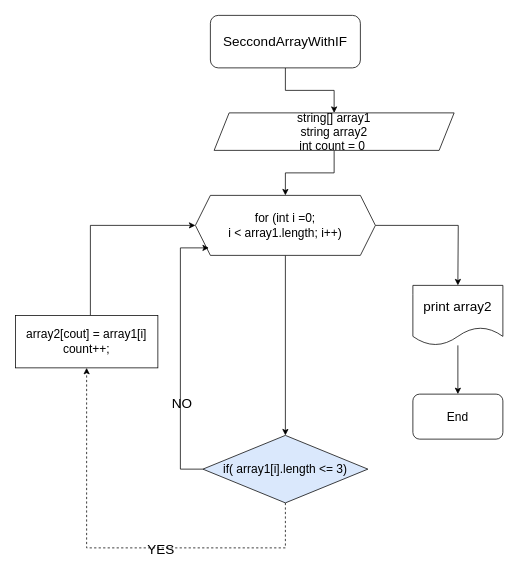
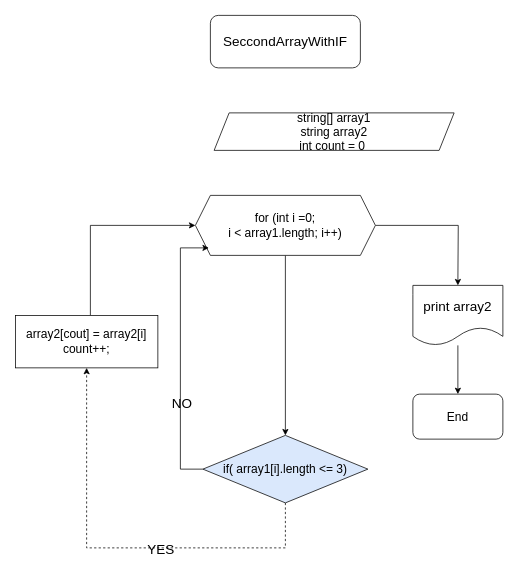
(300, 90) -> none
(285, 180) -> none
(87, 342) -> (87, 342)
